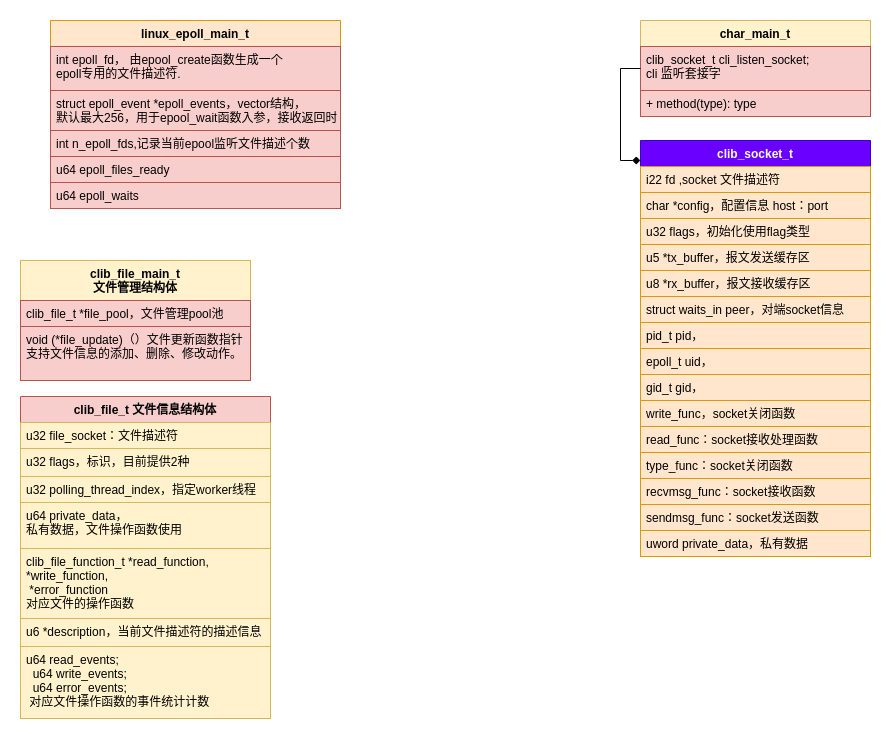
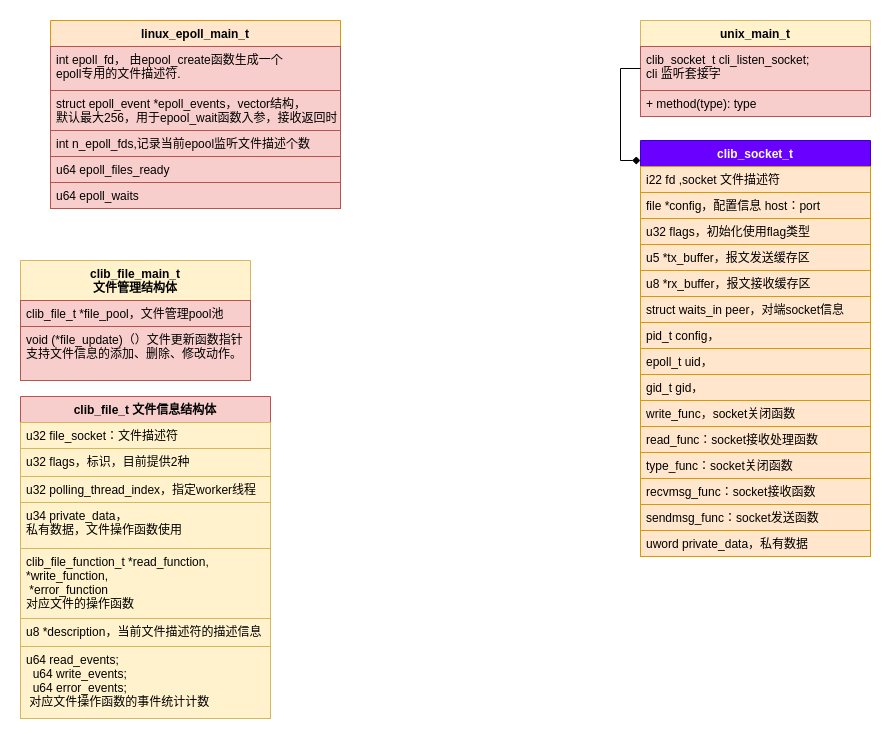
(755, 34) -> (755, 34)
(748, 206) -> (745, 206)
(678, 336) -> (688, 336)
(83, 516) -> (83, 516)
(150, 632) -> (150, 632)
